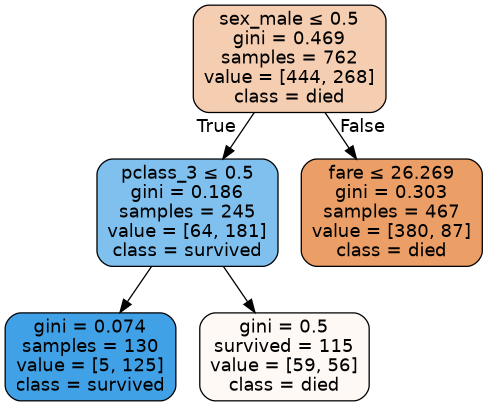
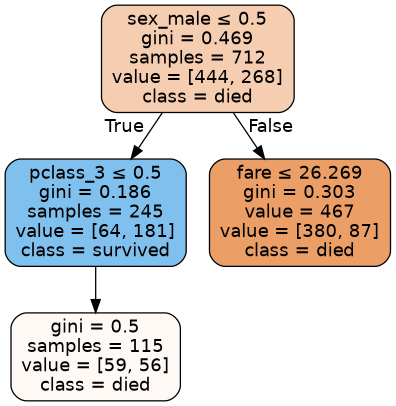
(290, 58) -> (198, 58)
(392, 212) -> (300, 212)
(284, 347) -> (96, 347)
(91, 357) -> none
